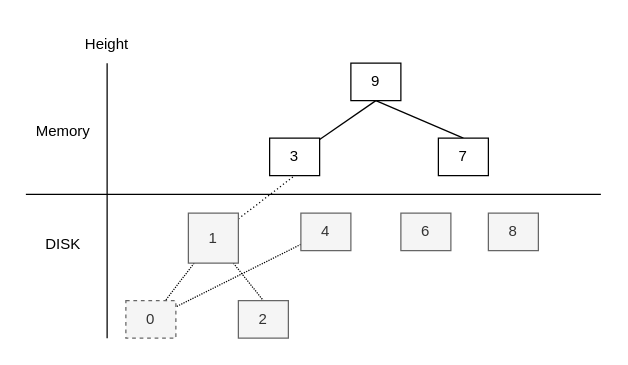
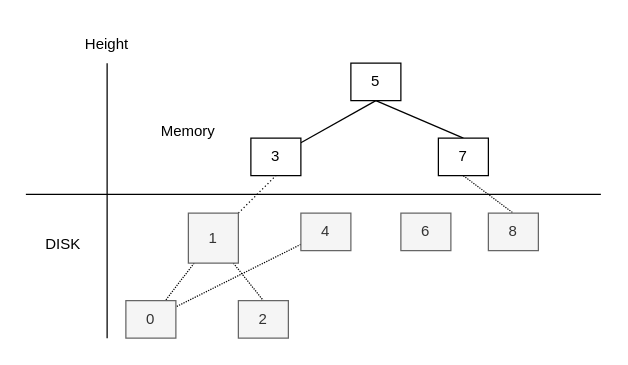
(376, 82) -> (376, 82)
(63, 132) -> (188, 132)
(294, 157) -> (276, 157)
none -> (474, 183)
(151, 319) -> (151, 319)
